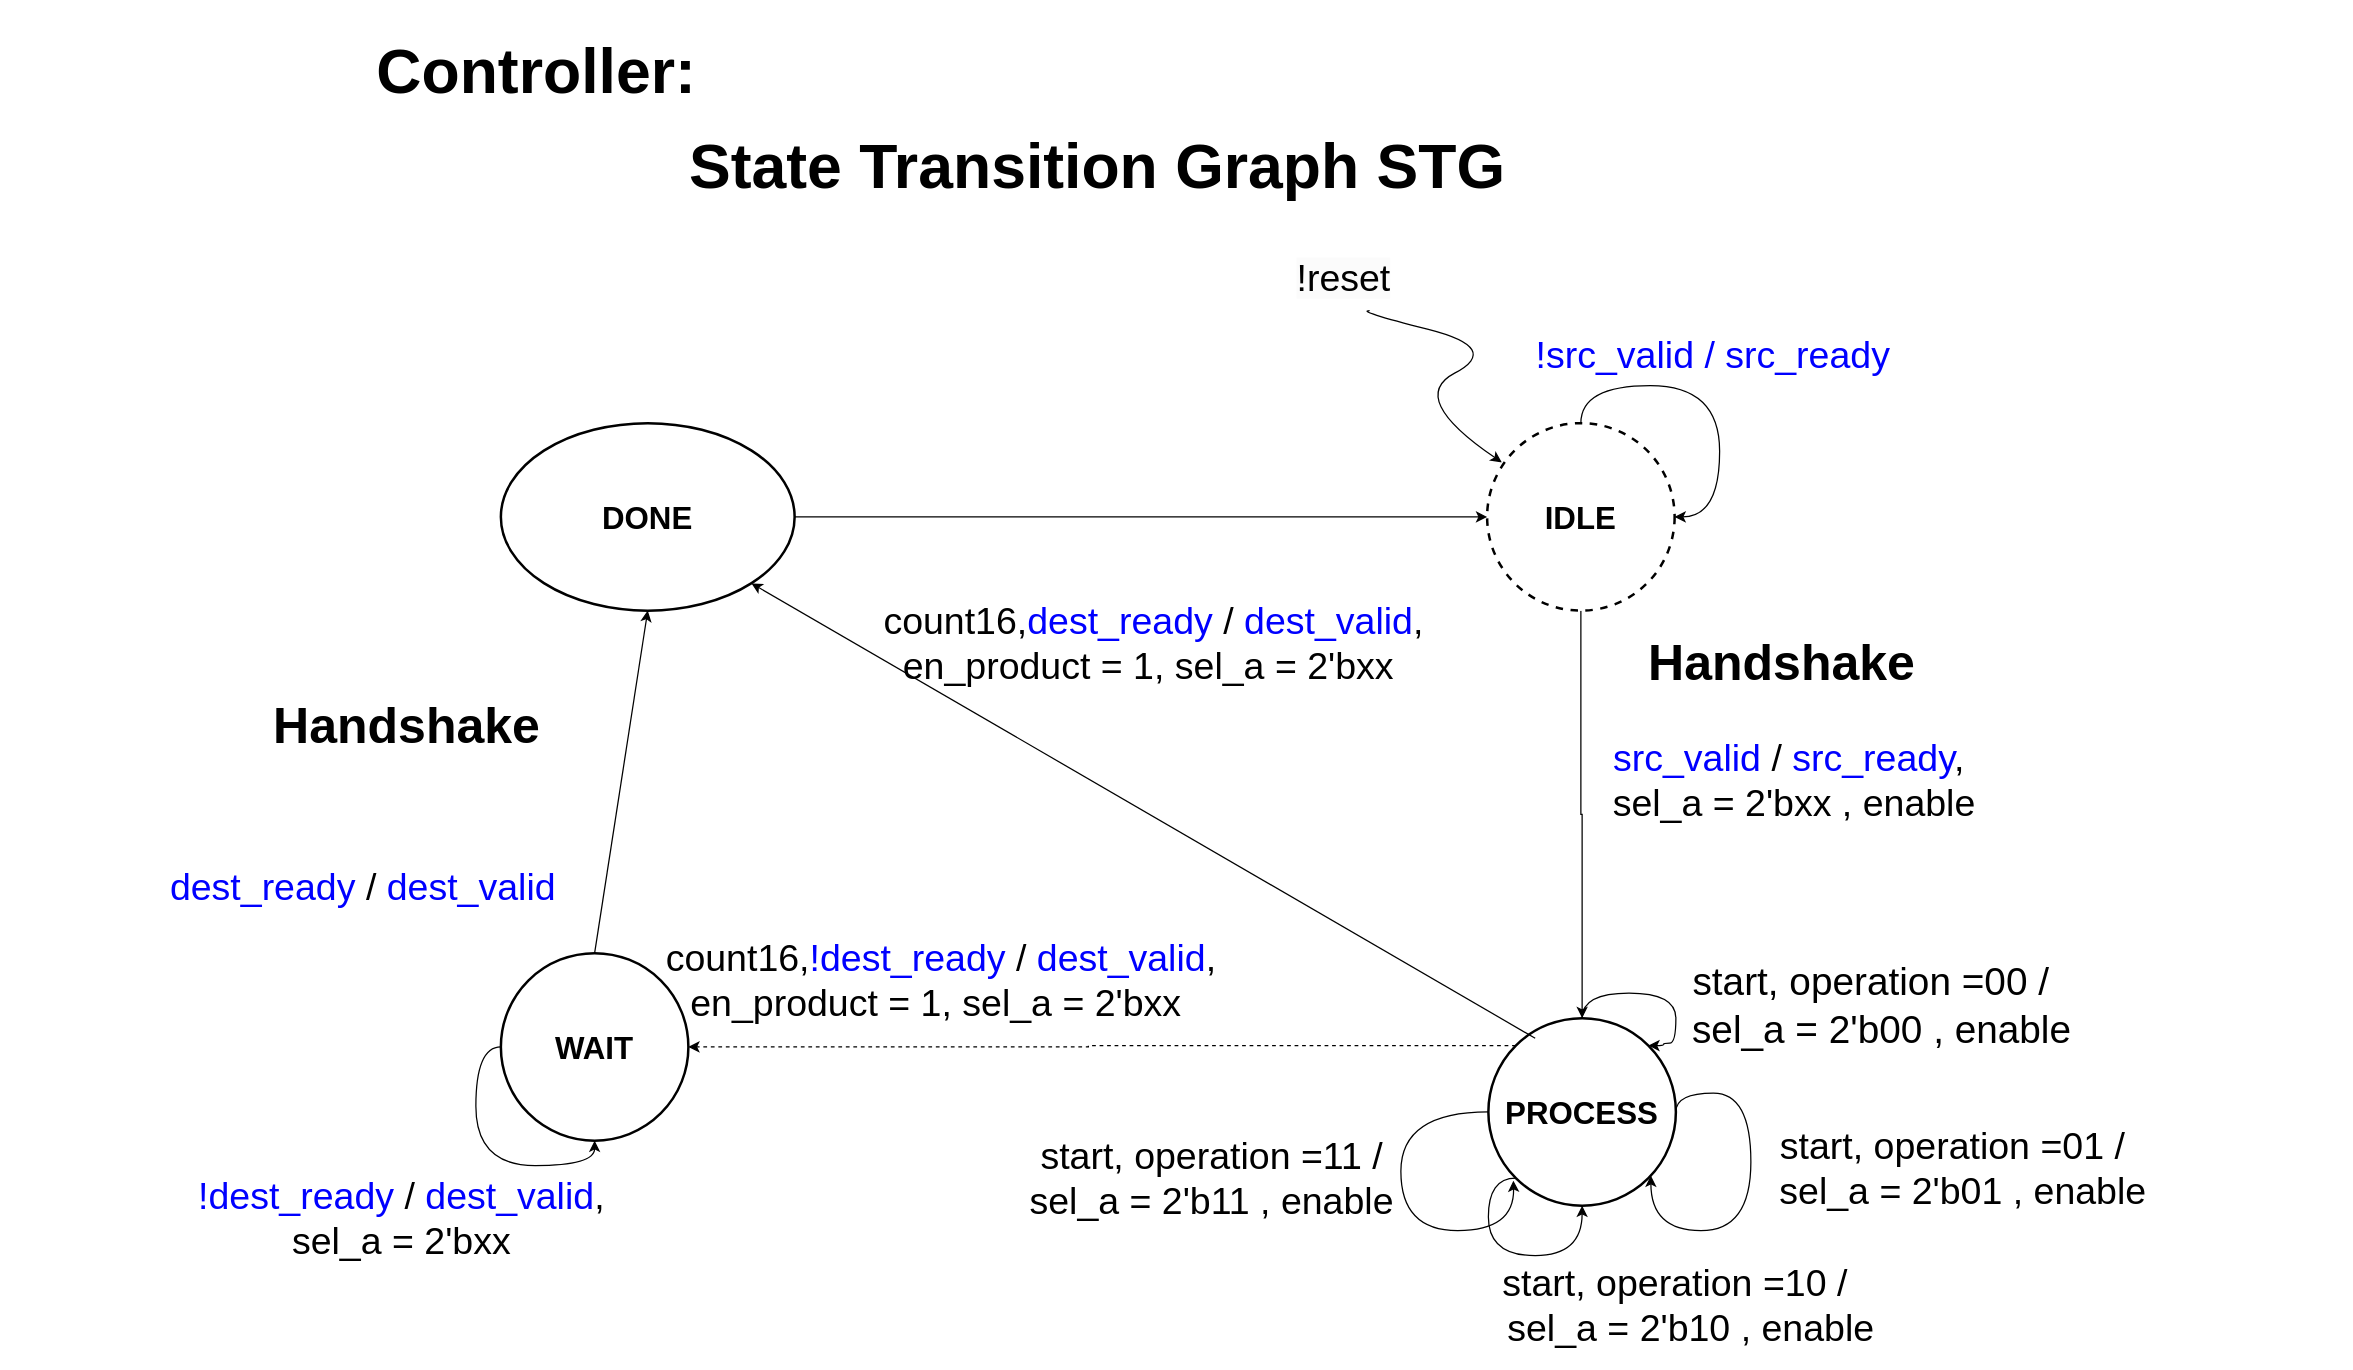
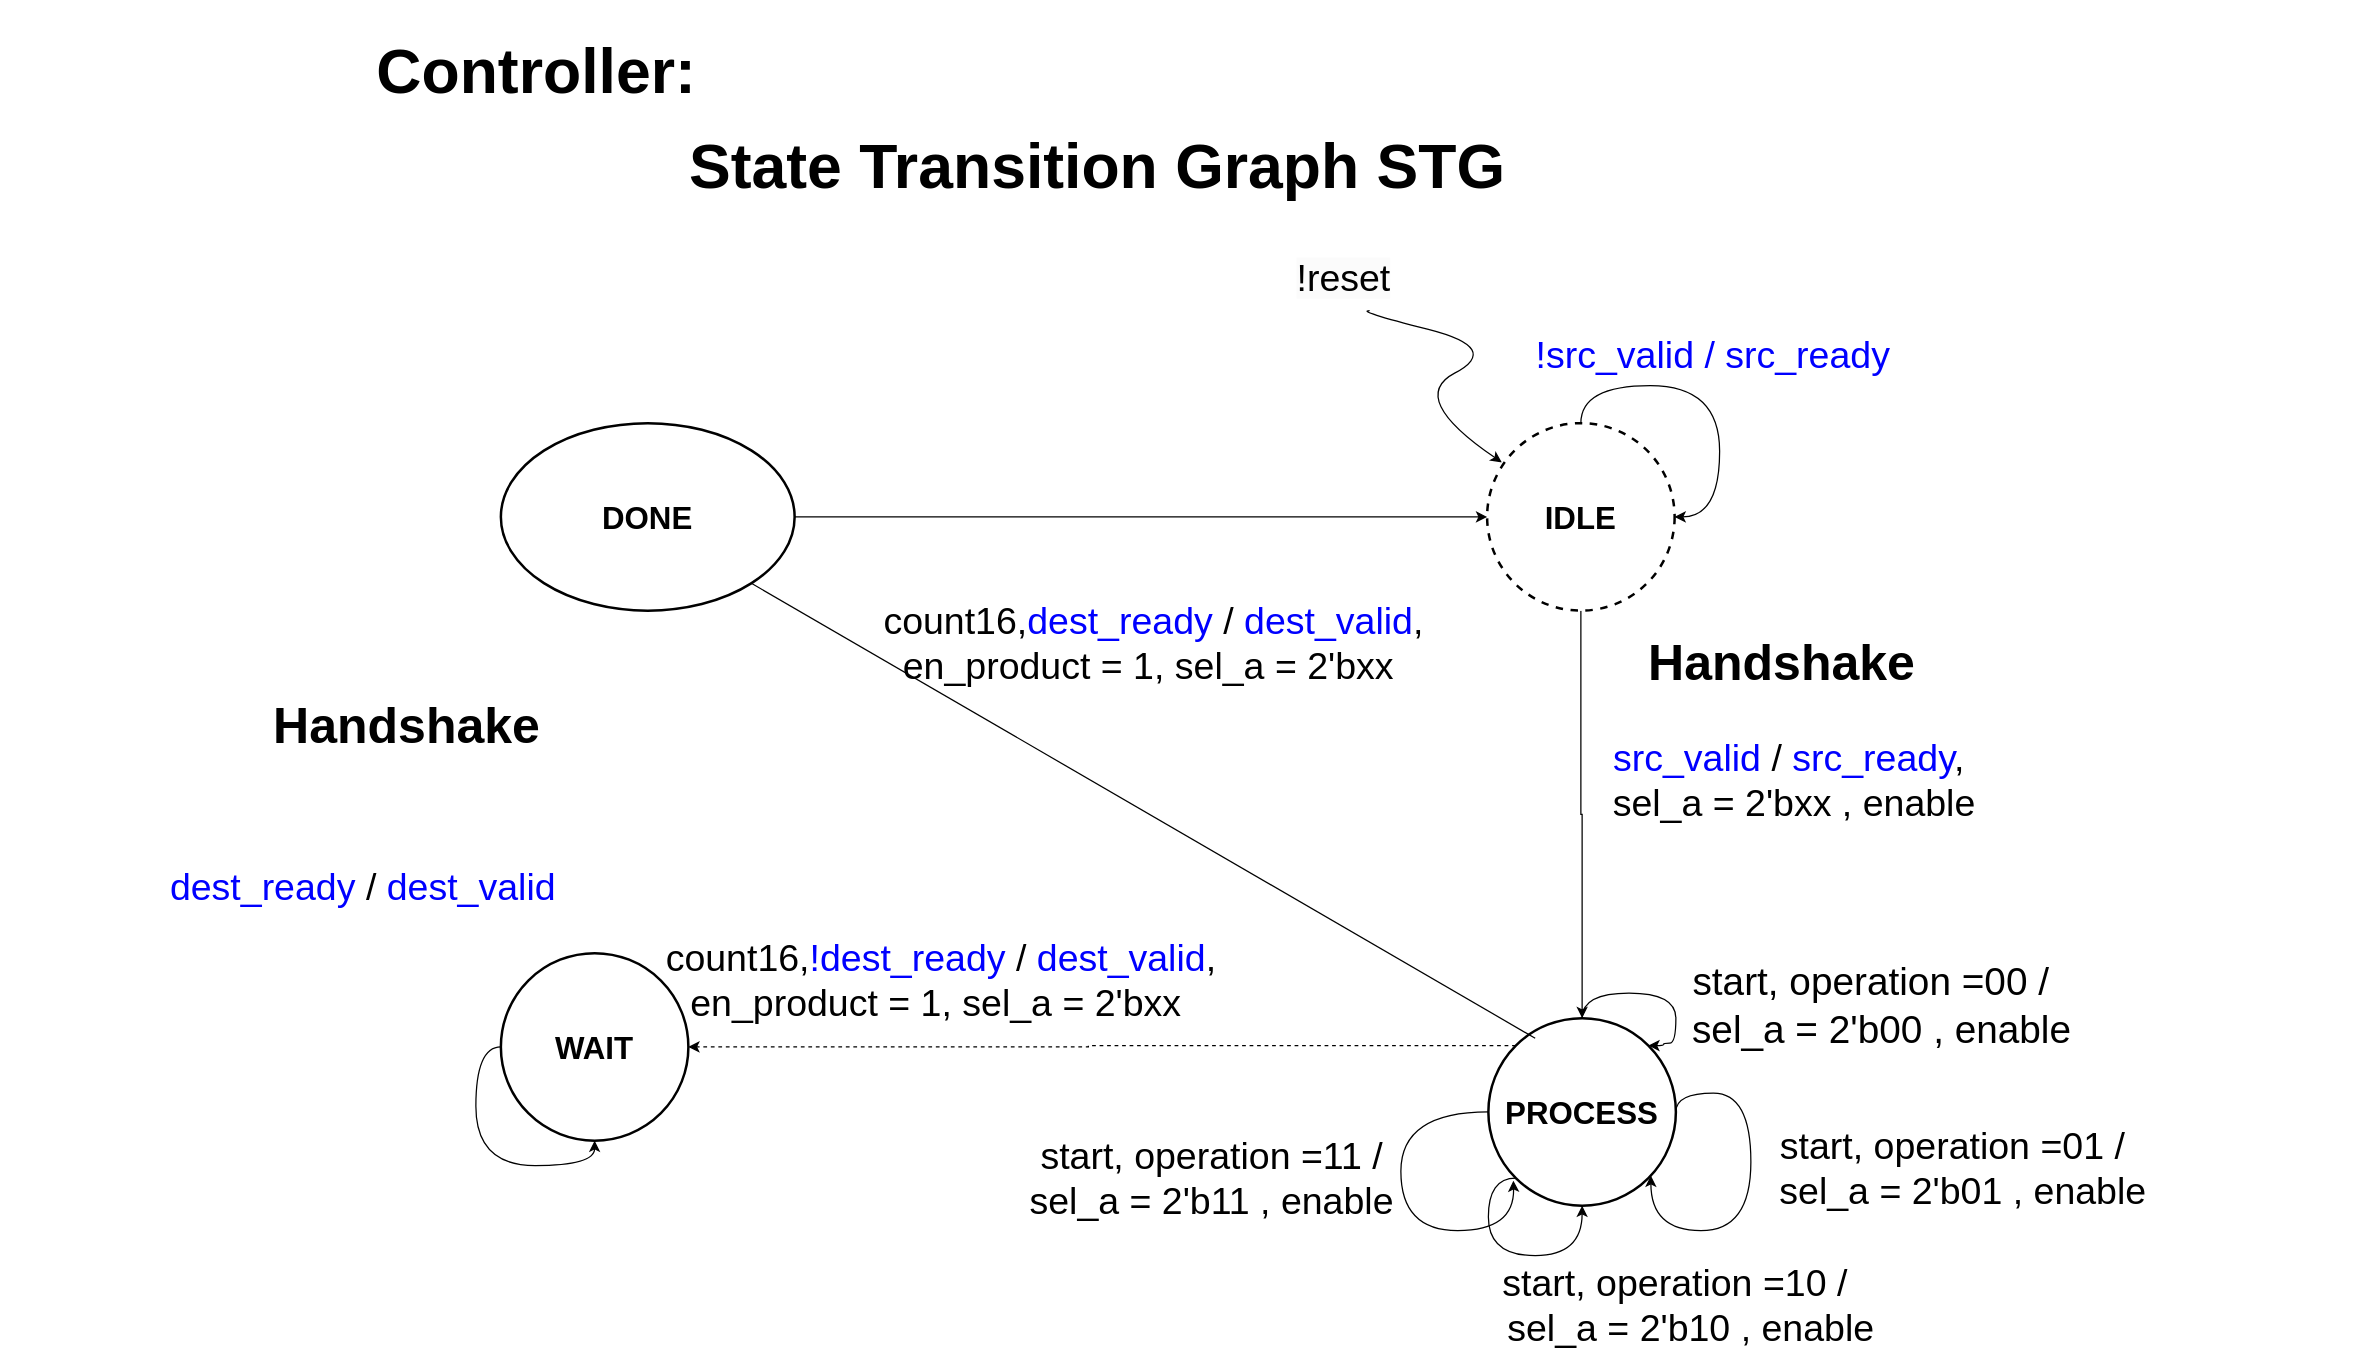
(759, 588) -> (755, 586)
(620, 786) -> none
(407, 1218) -> none
